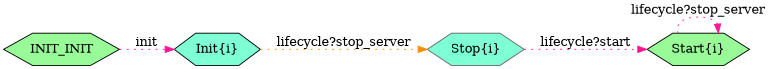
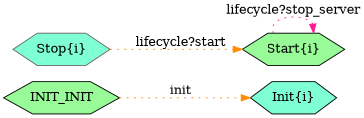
(142, 49) -> (180, 98)
(339, 49) -> none
(581, 49) -> (172, 49)
